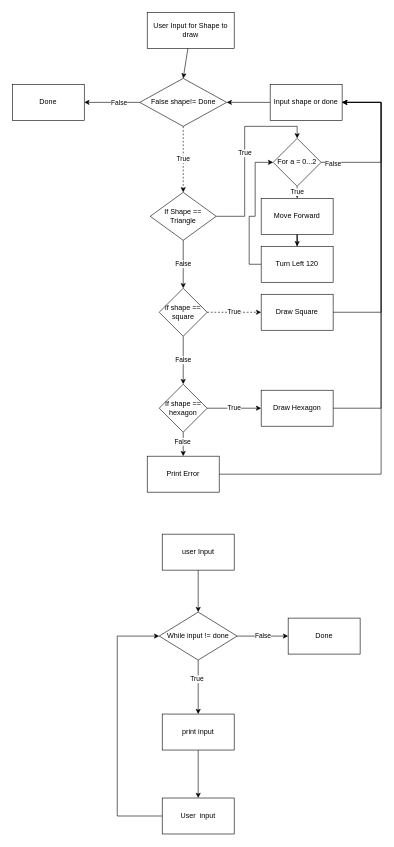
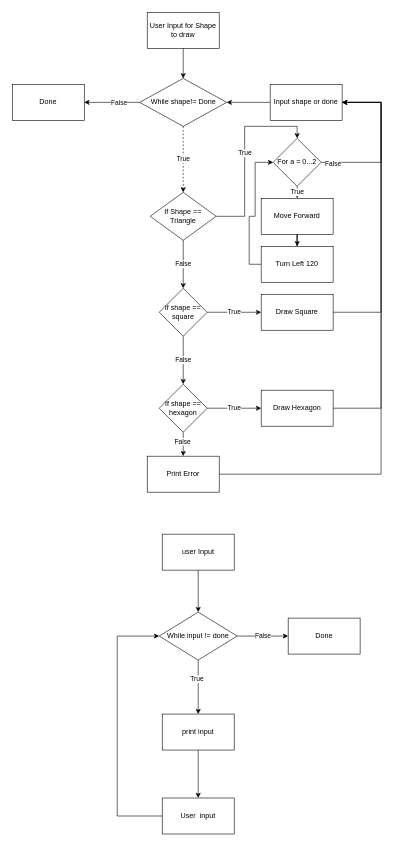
(191, 30) -> (183, 30)
(184, 102) -> (184, 102)
(216, 312) -> (216, 312)
